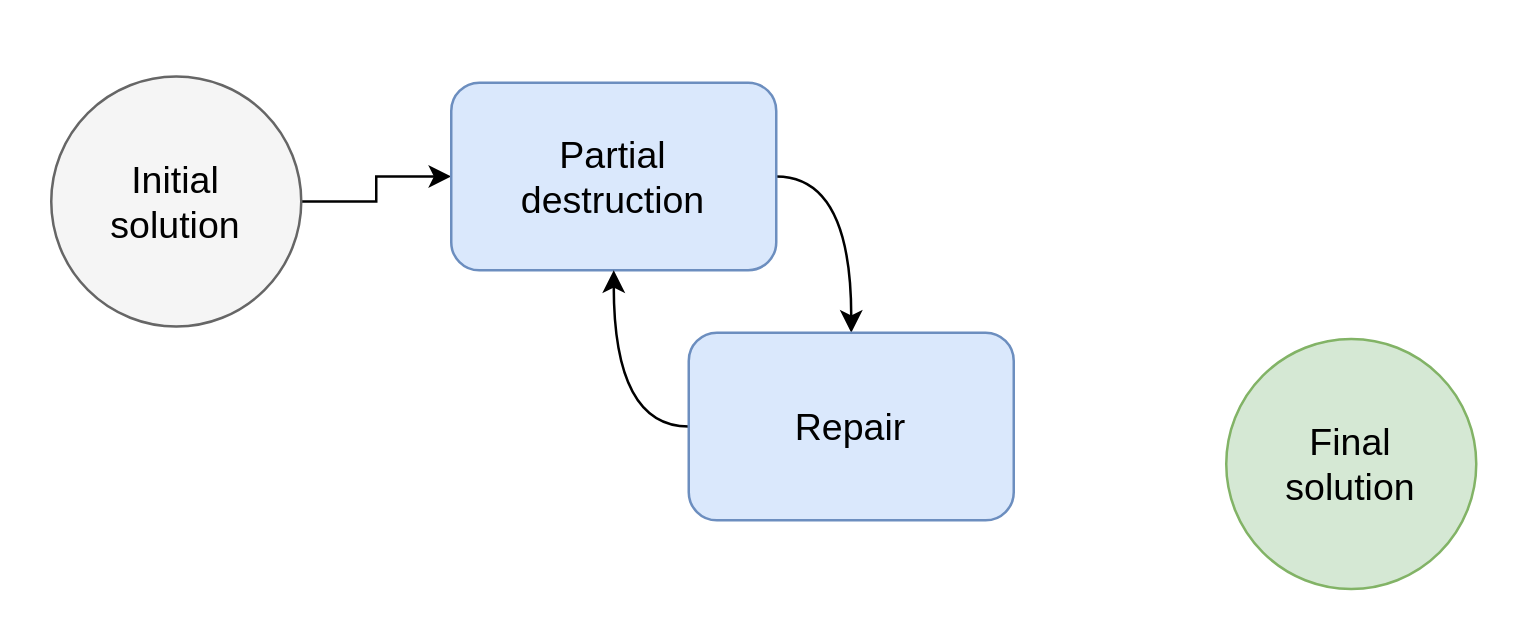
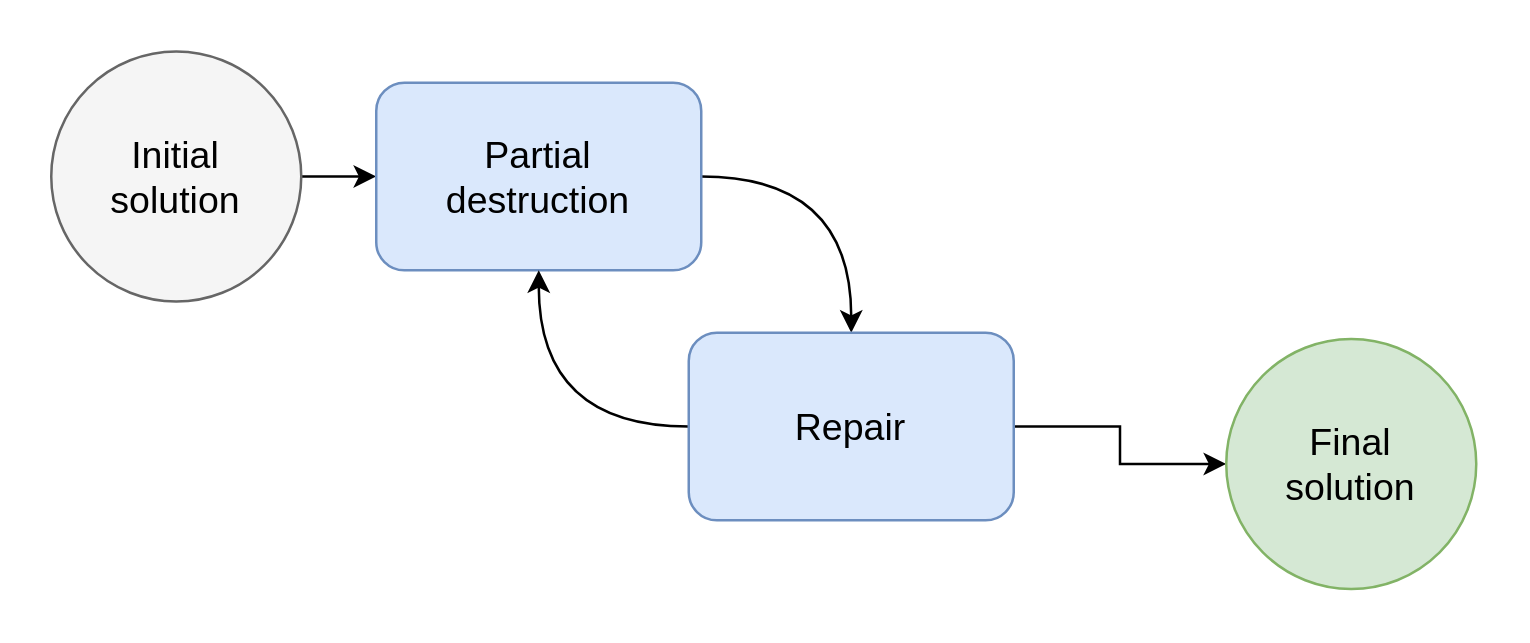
(614, 176) -> (539, 176)
(176, 201) -> (176, 176)
none -> (1120, 436)
